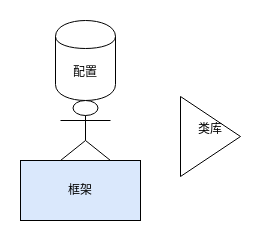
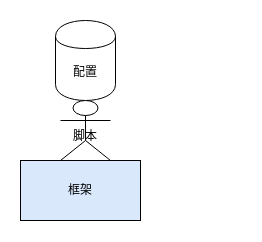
none -> (92, 137)
(211, 137) -> none
